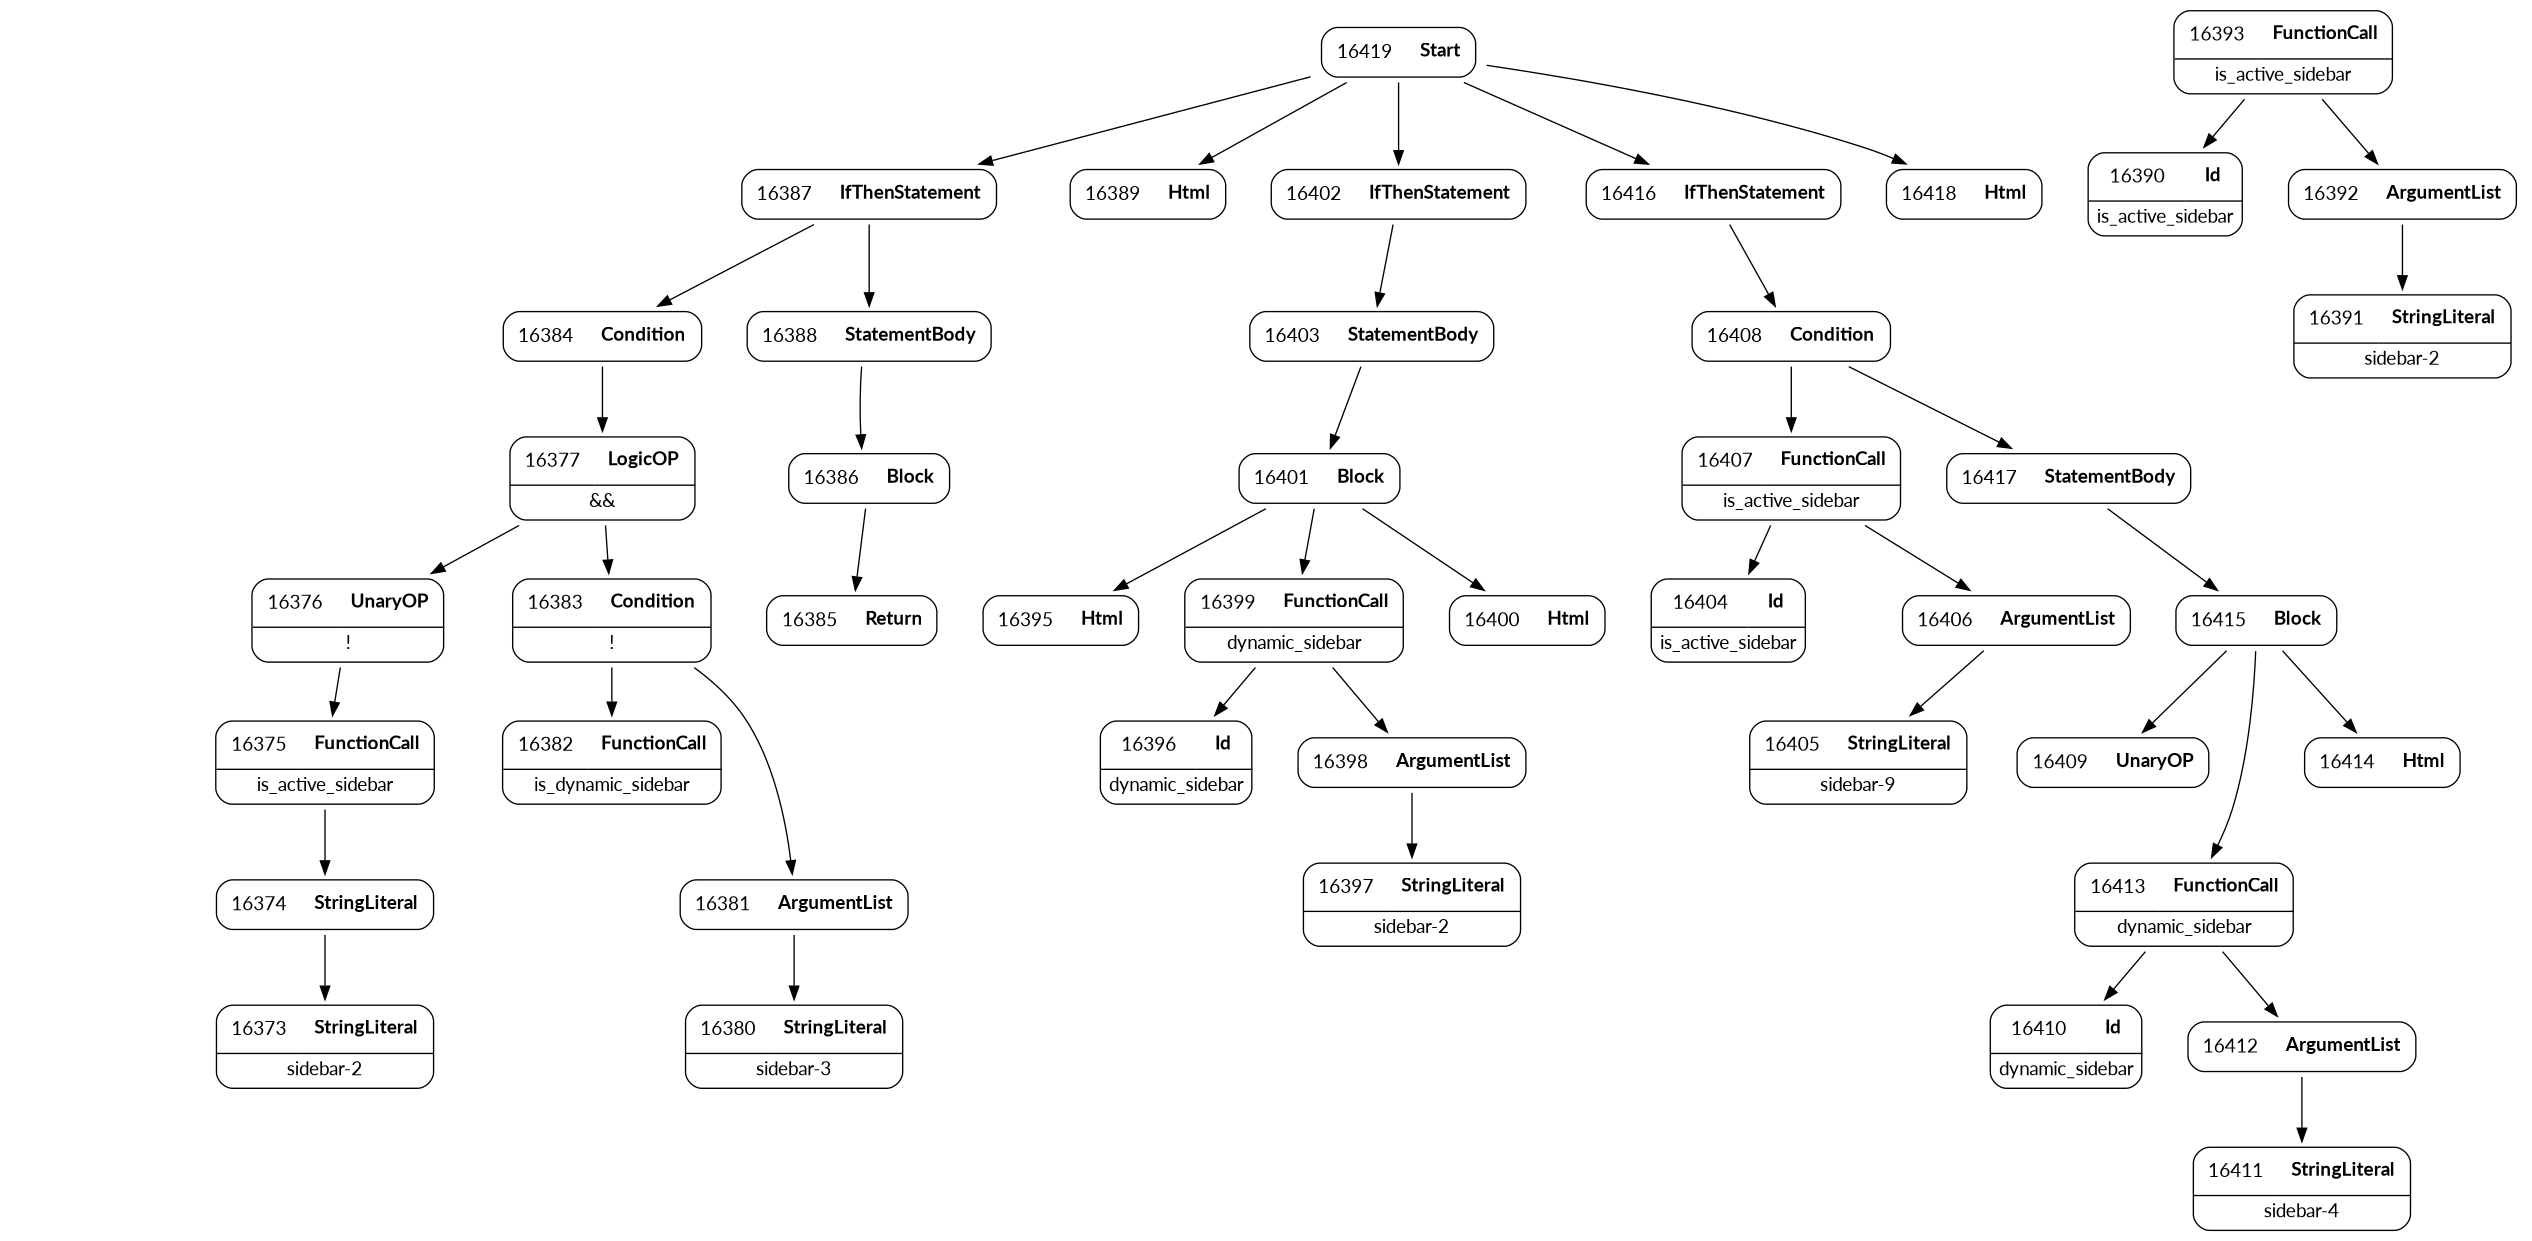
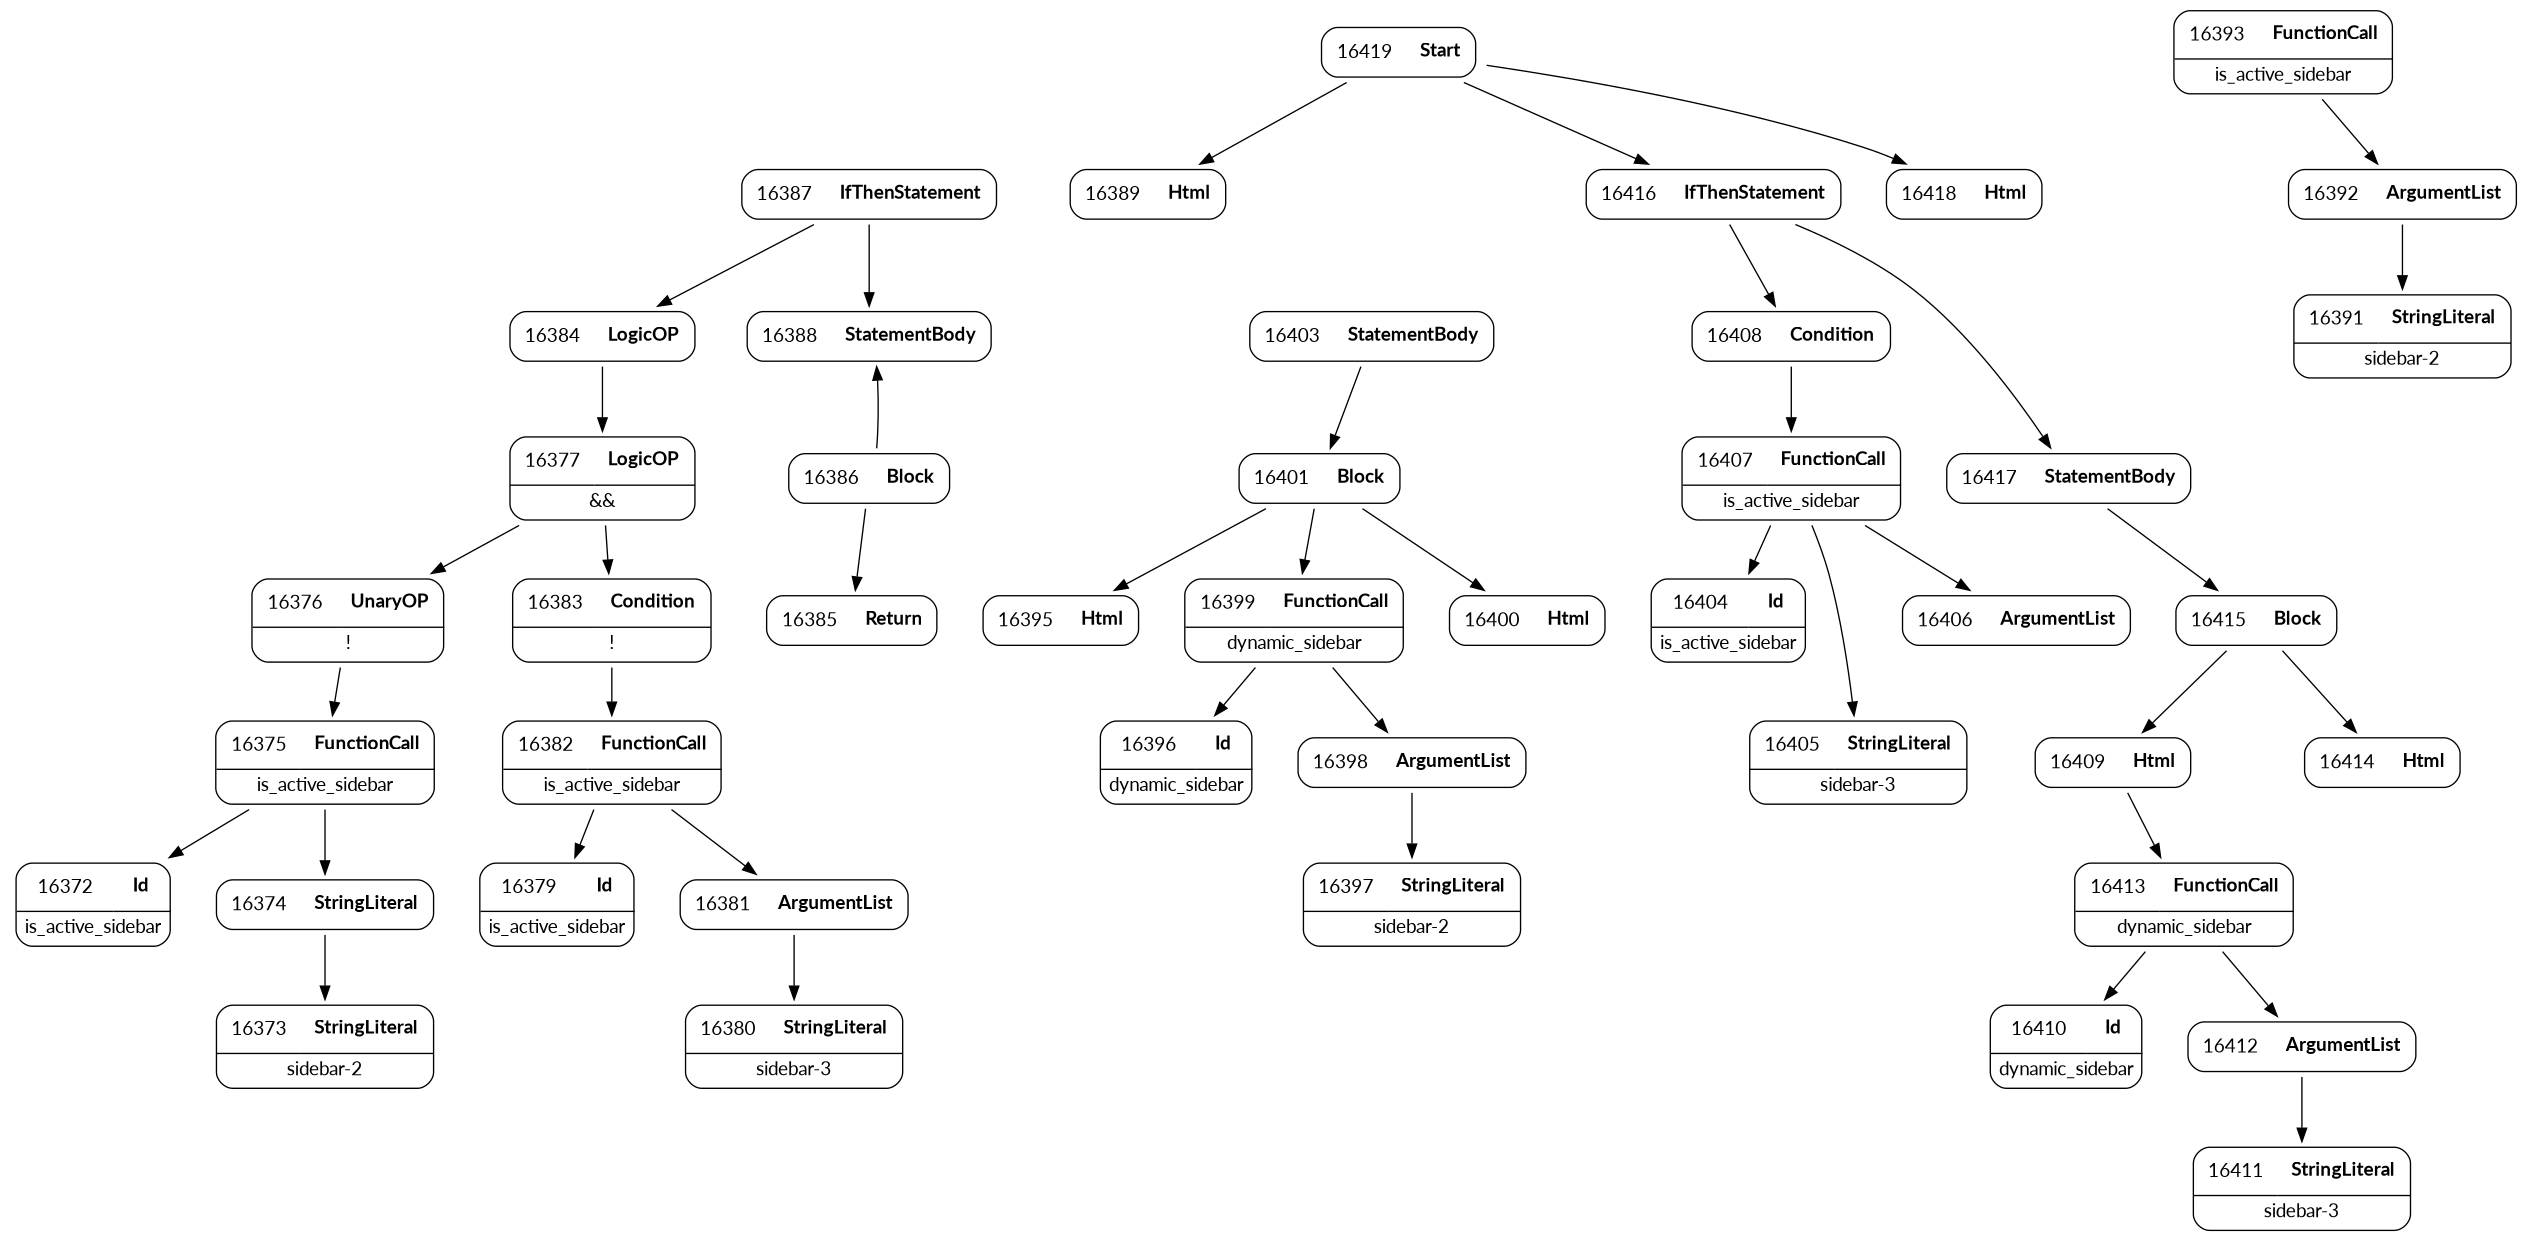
(1152, 119) -> none
(1399, 194) -> none
(2165, 194) -> none
(644, 335) -> (644, 335)
(860, 401) -> (878, 414)
(1924, 404) -> (1937, 310)
(1952, 678) -> (1838, 612)
(2246, 750) -> (2141, 819)
(763, 753) -> (708, 838)
(2155, 761) -> (2154, 761)
(613, 785) -> (613, 785)
(1858, 785) -> (1858, 785)
none -> (93, 905)
none -> (557, 905)
(2302, 1212) -> (2302, 1212)
